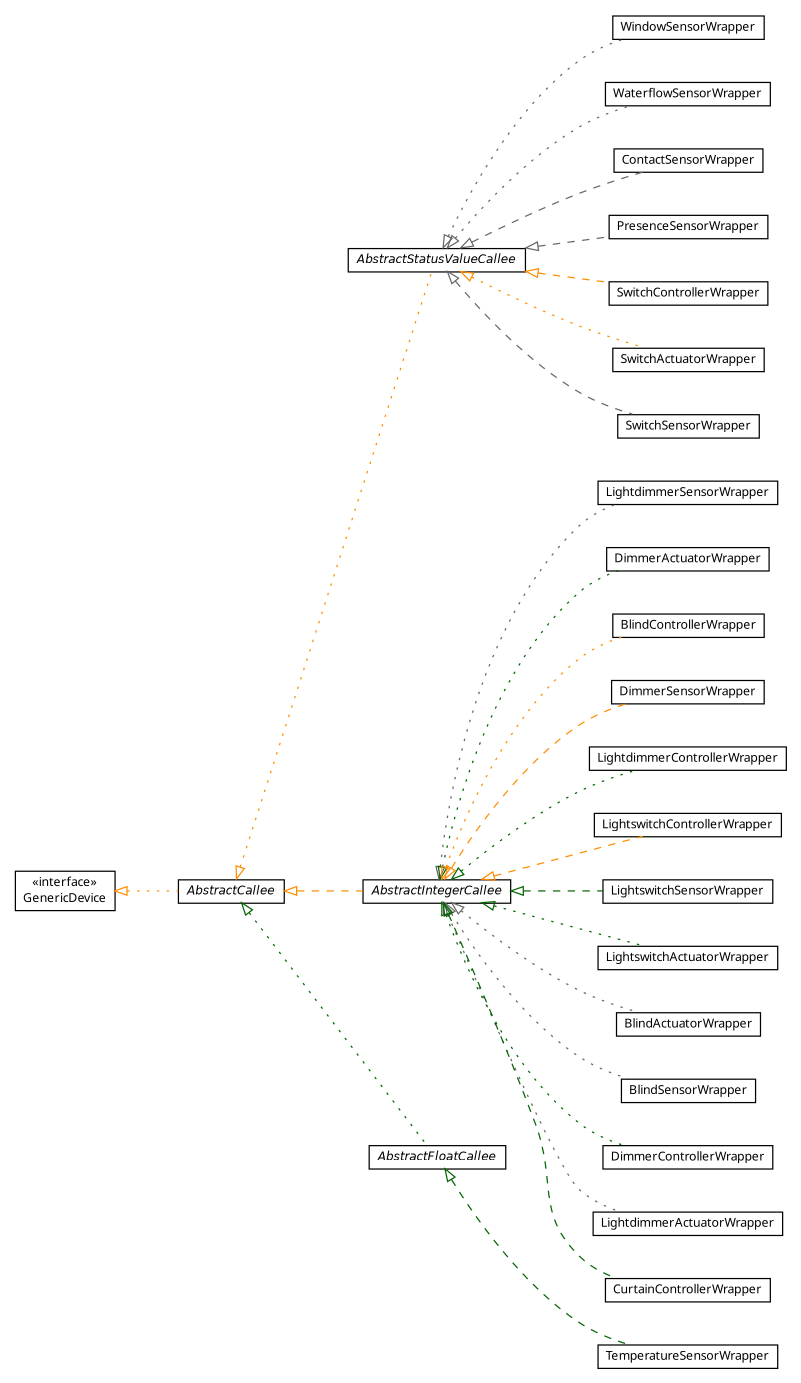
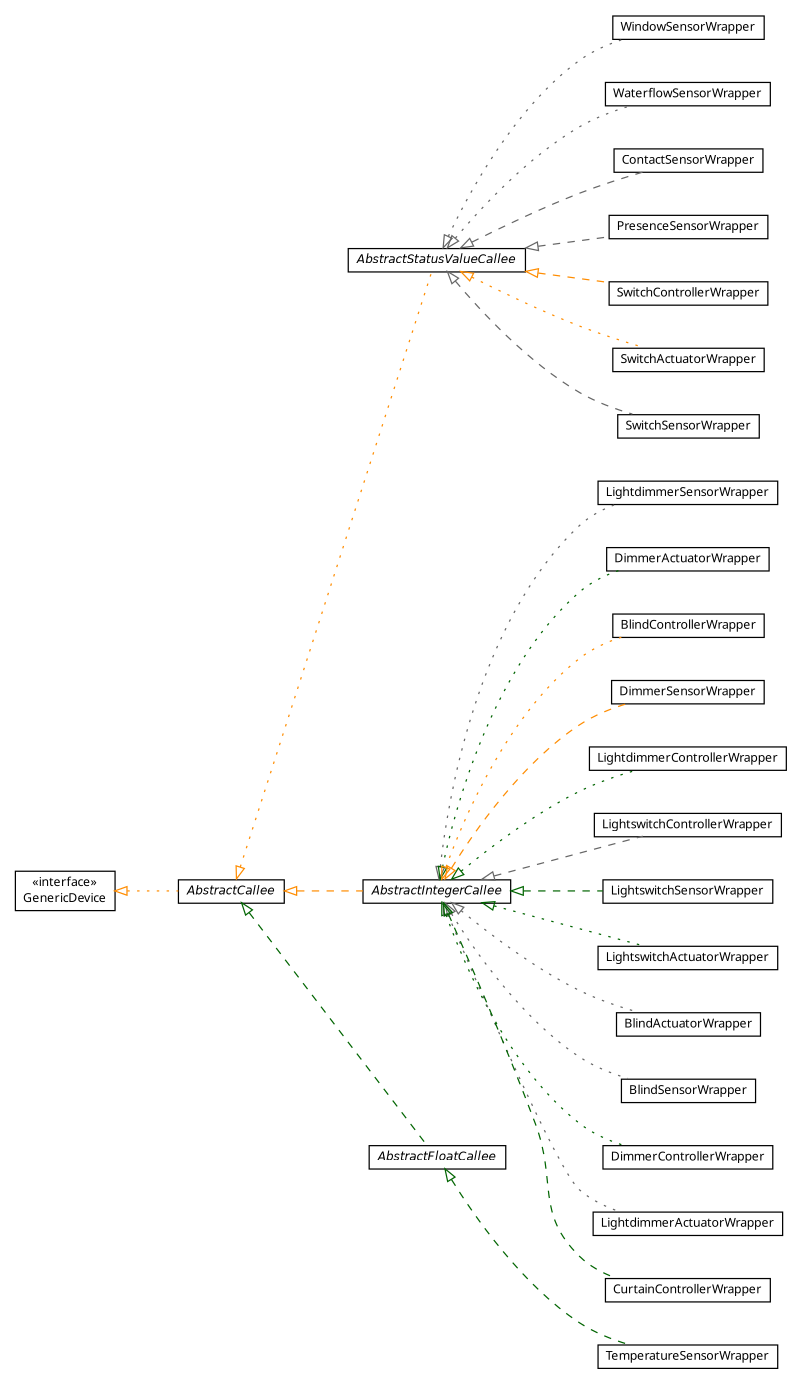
(568, 856) -> (568, 856)
(338, 1029) -> (338, 1029)
